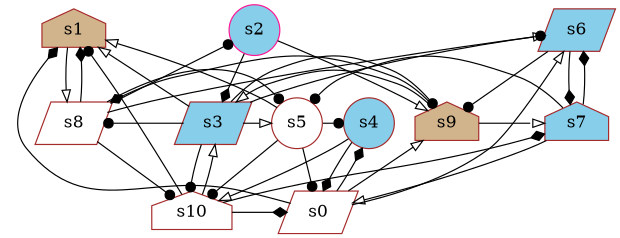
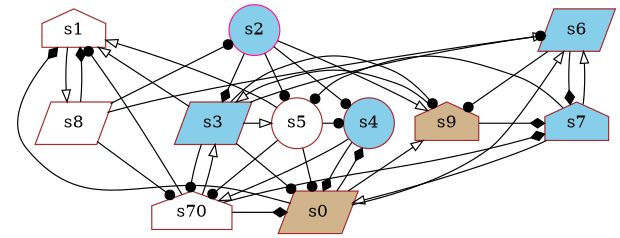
(74, 30) -> (74, 30)
(283, 57) -> none
(192, 71) -> (270, 64)
none -> (308, 74)
(585, 84) -> (585, 84)
(149, 123) -> (262, 164)
(503, 123) -> (503, 123)
(192, 212) -> (192, 212)
(318, 212) -> (318, 212)
